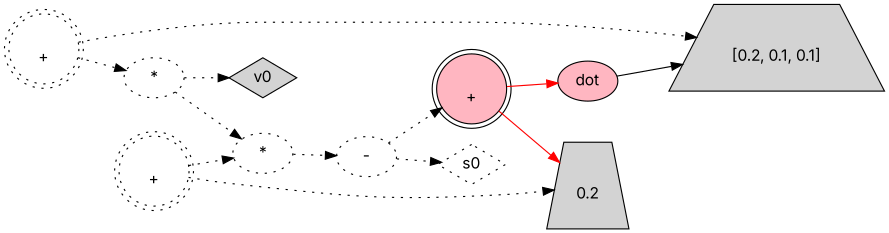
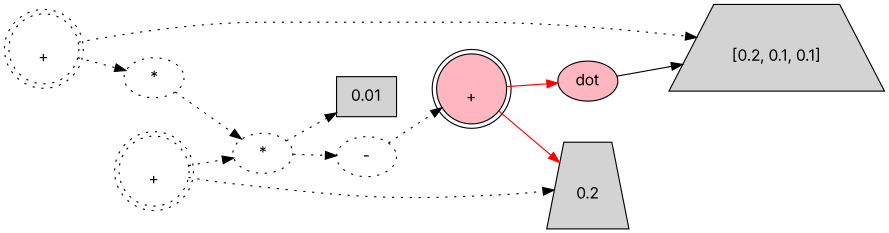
(263, 78) -> none
none -> (367, 97)
(472, 164) -> none
